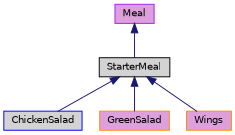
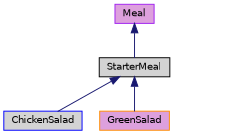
(209, 121) -> none
